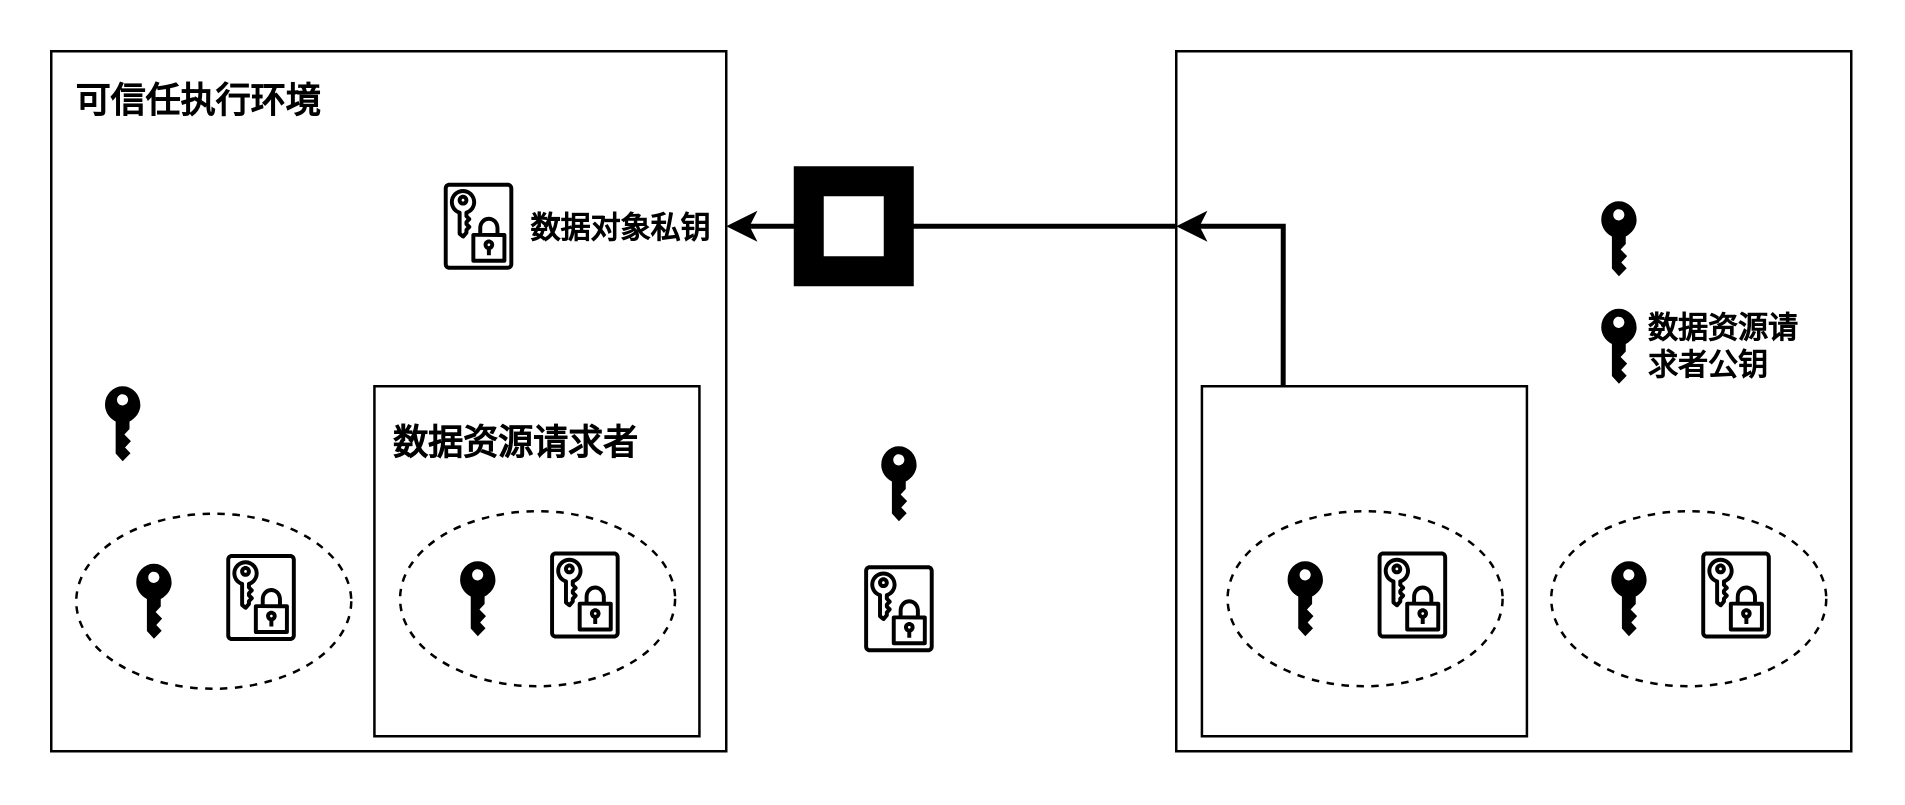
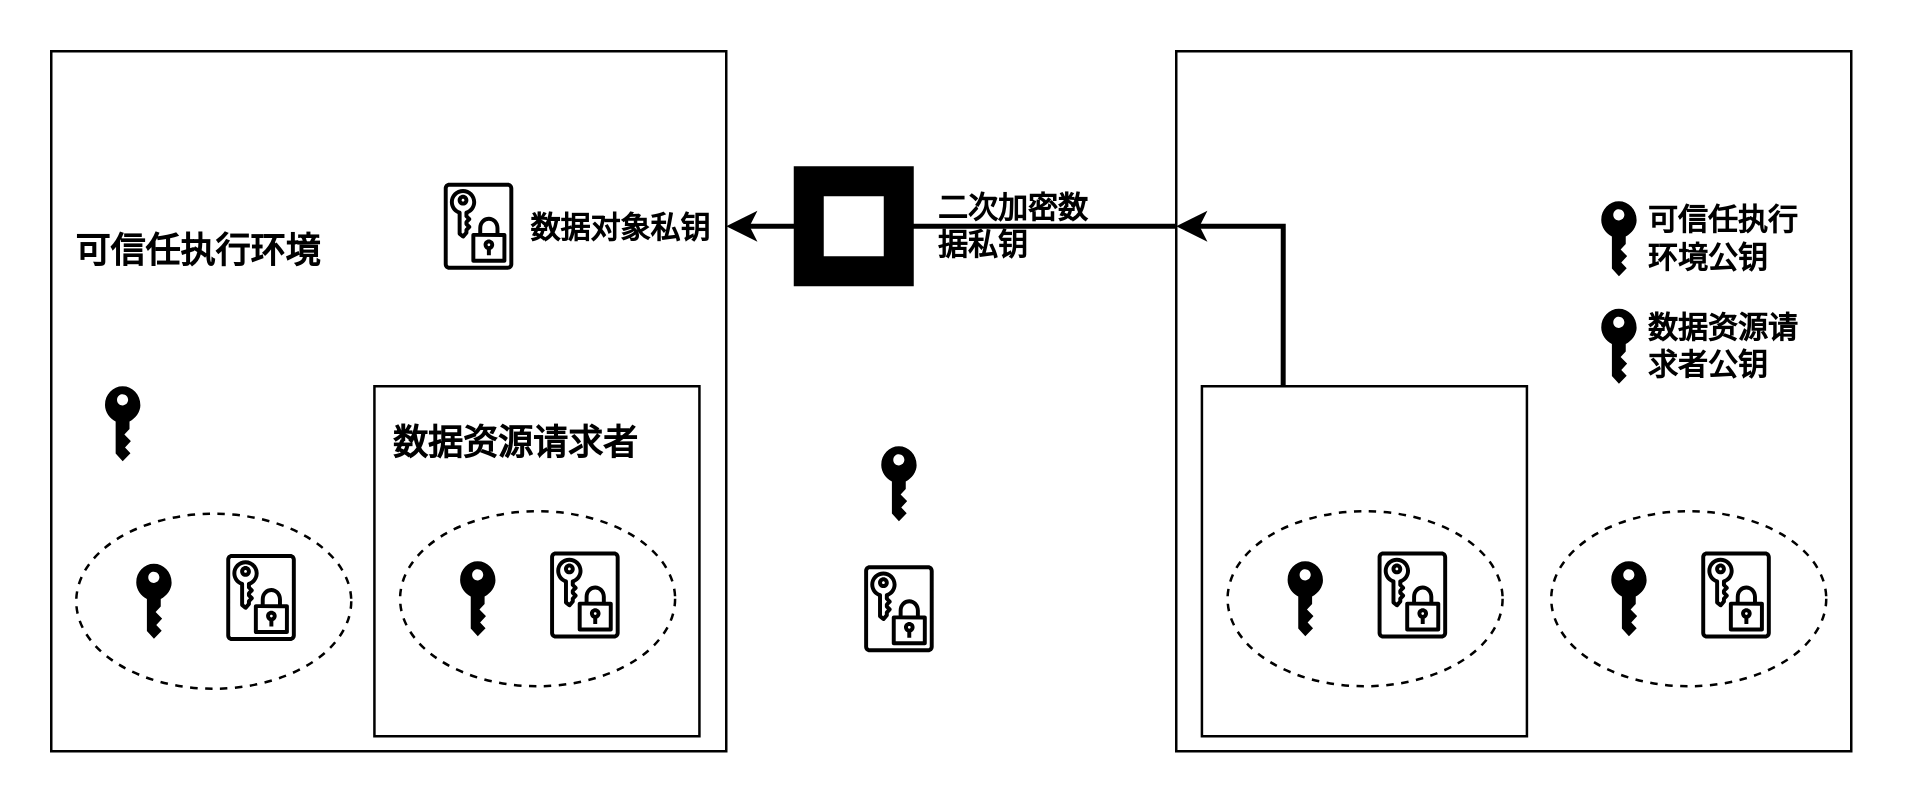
(232, 101) -> (232, 251)
none -> (1025, 226)
none -> (1731, 239)
